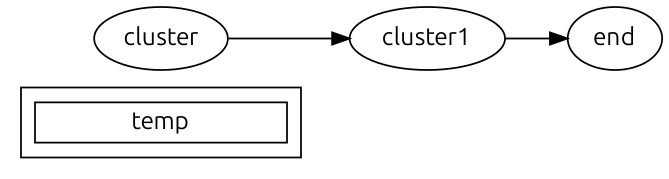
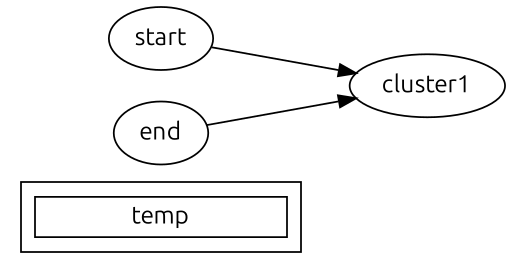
(161, 38) -> (161, 38)
(527, 38) -> (273, 113)
